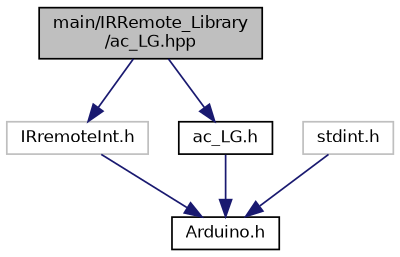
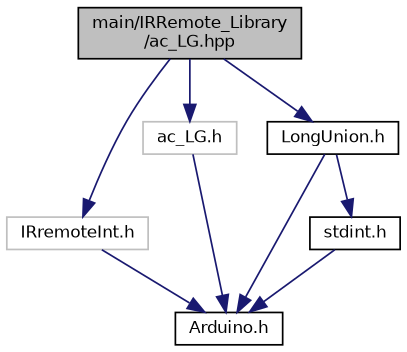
(226, 138) -> (190, 138)
none -> (333, 138)
(348, 138) -> (355, 233)
